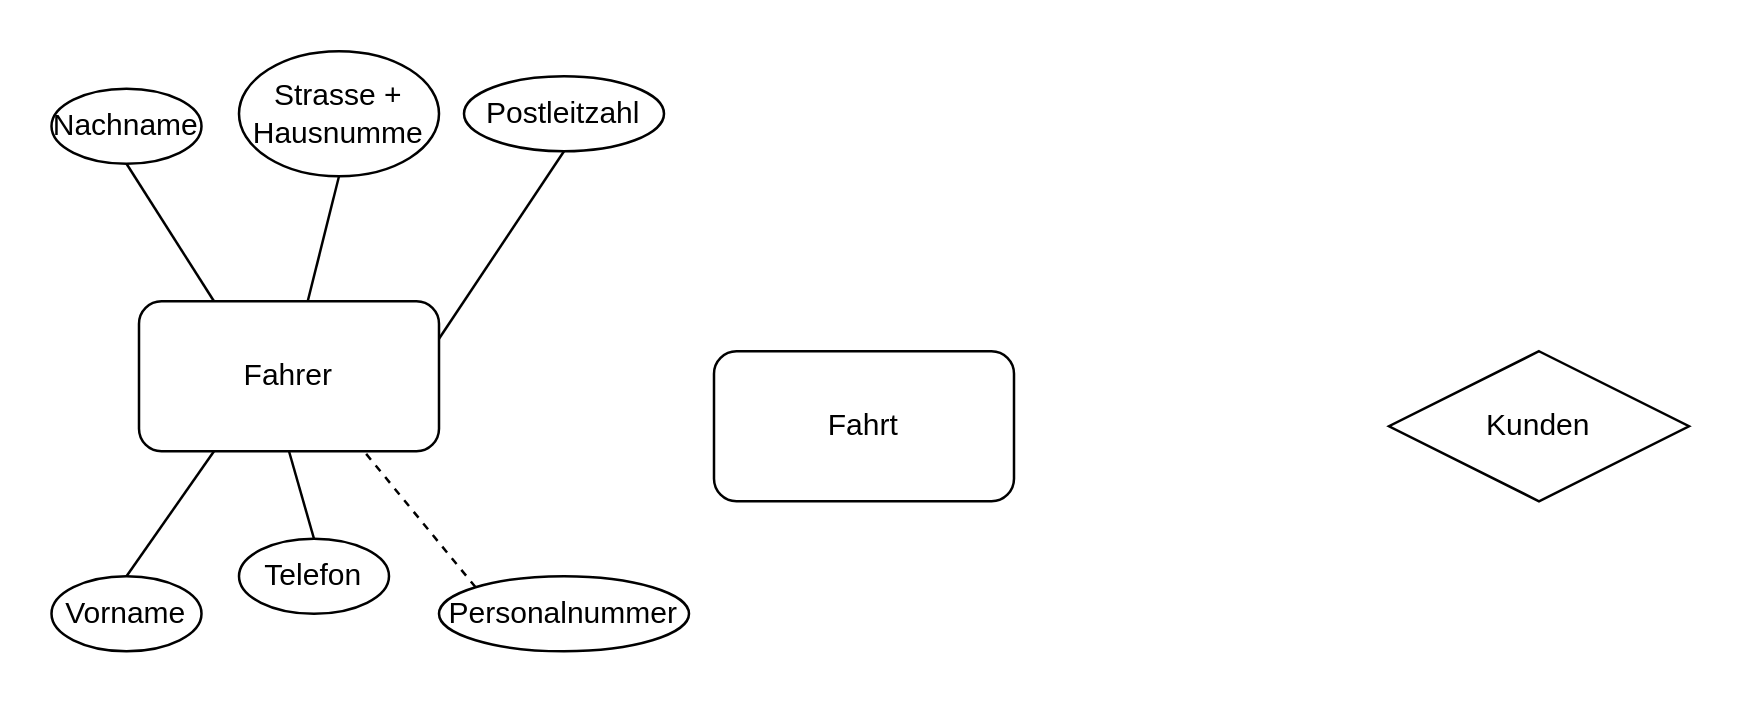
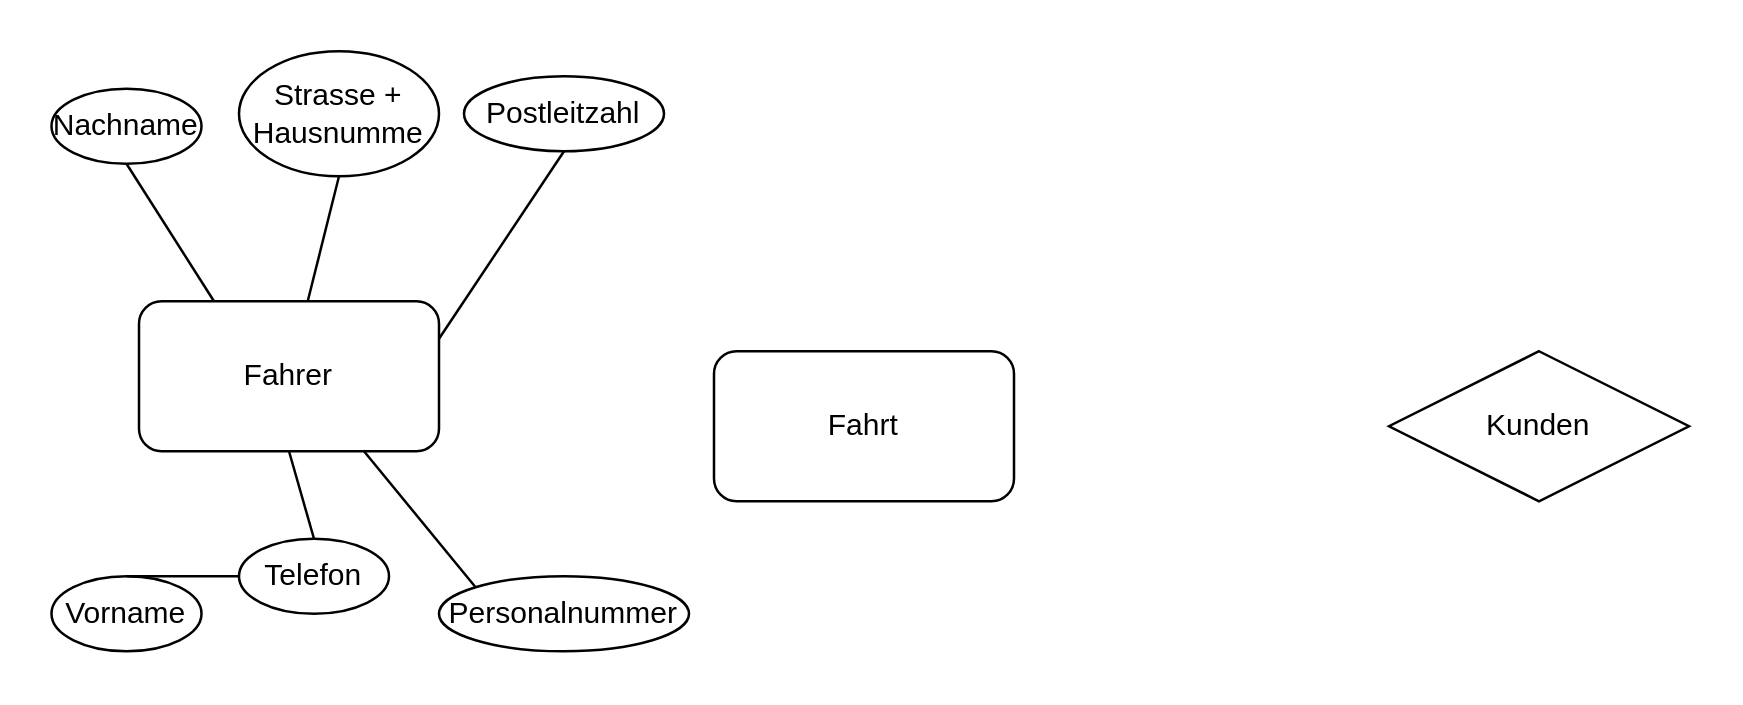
(170, 514) -> (183, 576)
(418, 517) -> (418, 517)
